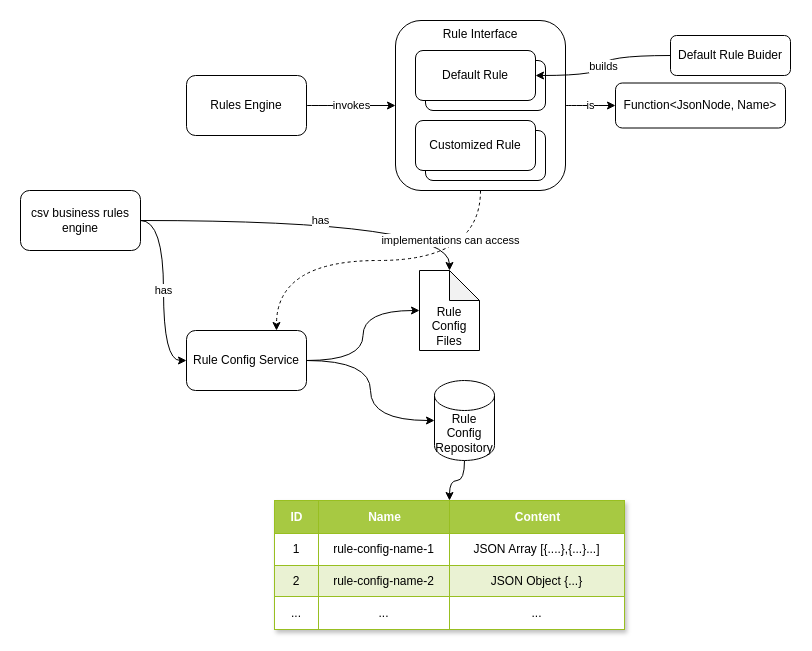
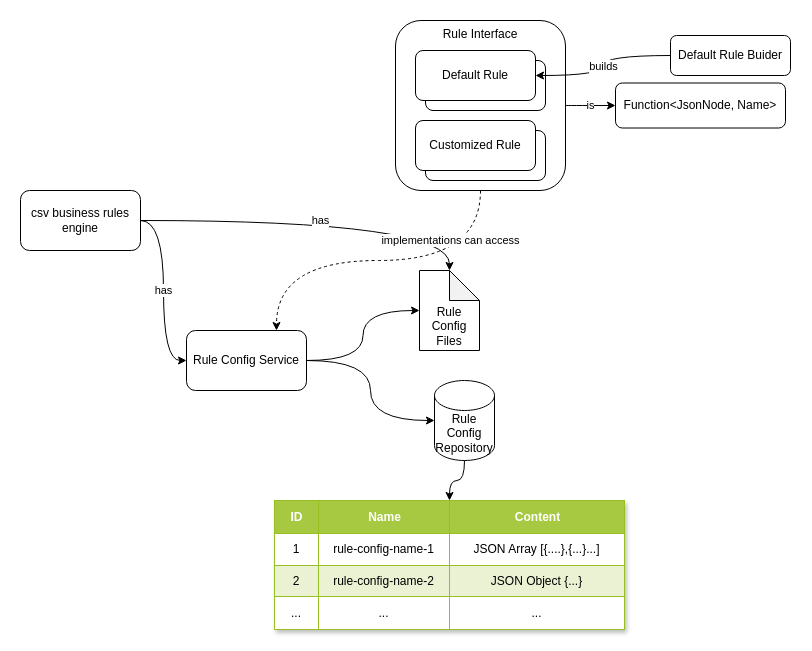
(247, 106) -> none
(348, 106) -> none
